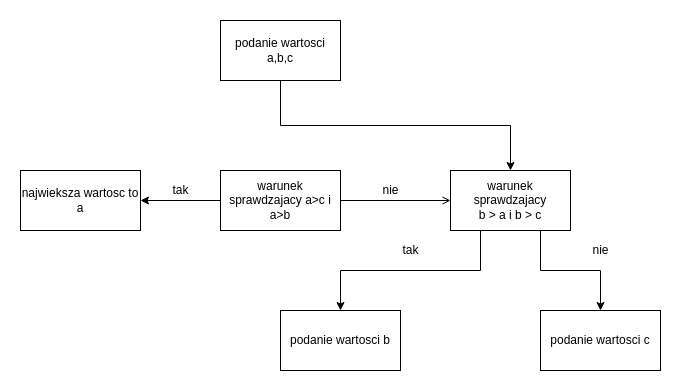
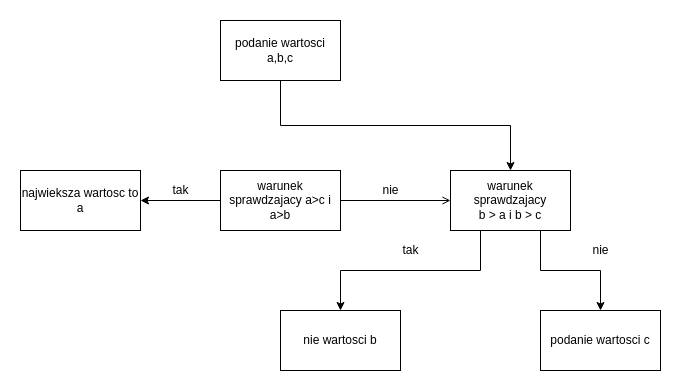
(341, 341) -> (341, 341)
